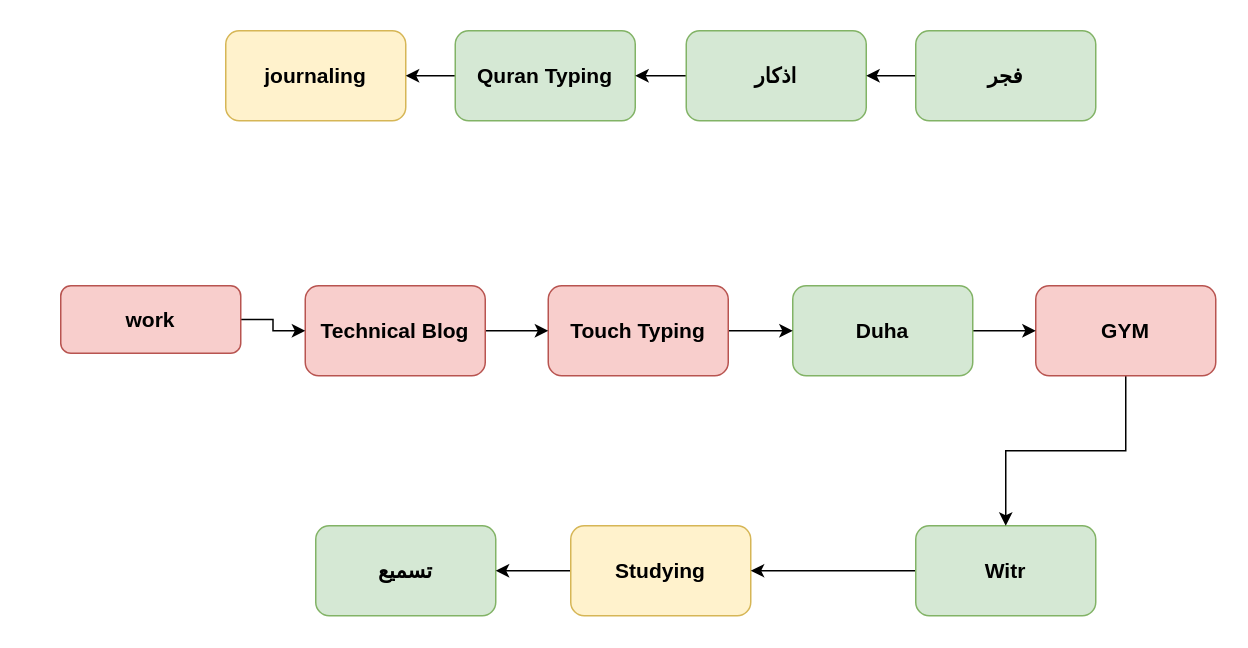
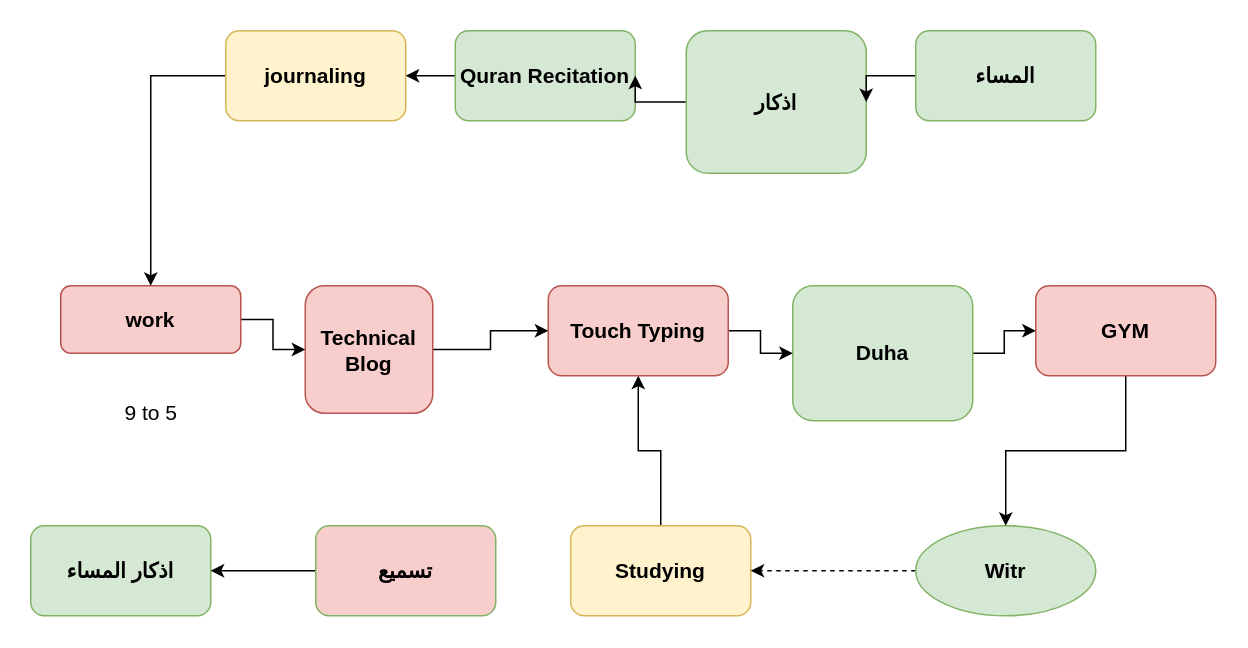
(545, 76) -> (545, 76)
(776, 76) -> (776, 102)
(1006, 76) -> (1006, 76)
none -> (151, 138)
(395, 331) -> (369, 350)
(883, 331) -> (883, 353)
none -> (151, 413)
none -> (121, 571)
none -> (269, 571)
(406, 571) -> (406, 571)
(539, 571) -> (655, 451)
(837, 571) -> (837, 571)
(1006, 571) -> (1006, 571)
